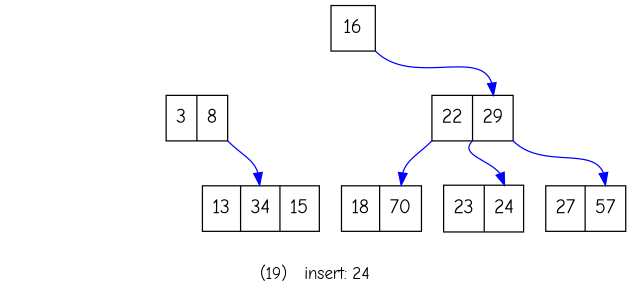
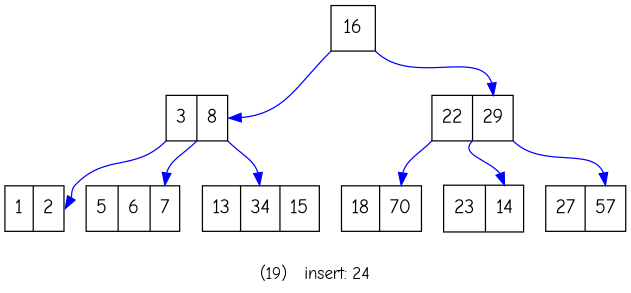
none -> (292, 93)
(504, 207) -> (505, 207)
none -> (34, 209)
none -> (133, 209)
